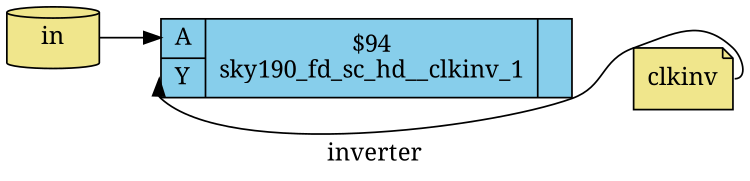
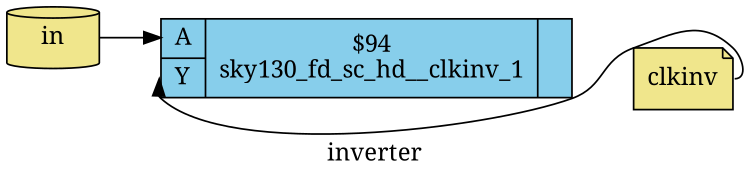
(372, 70) -> (372, 70)
